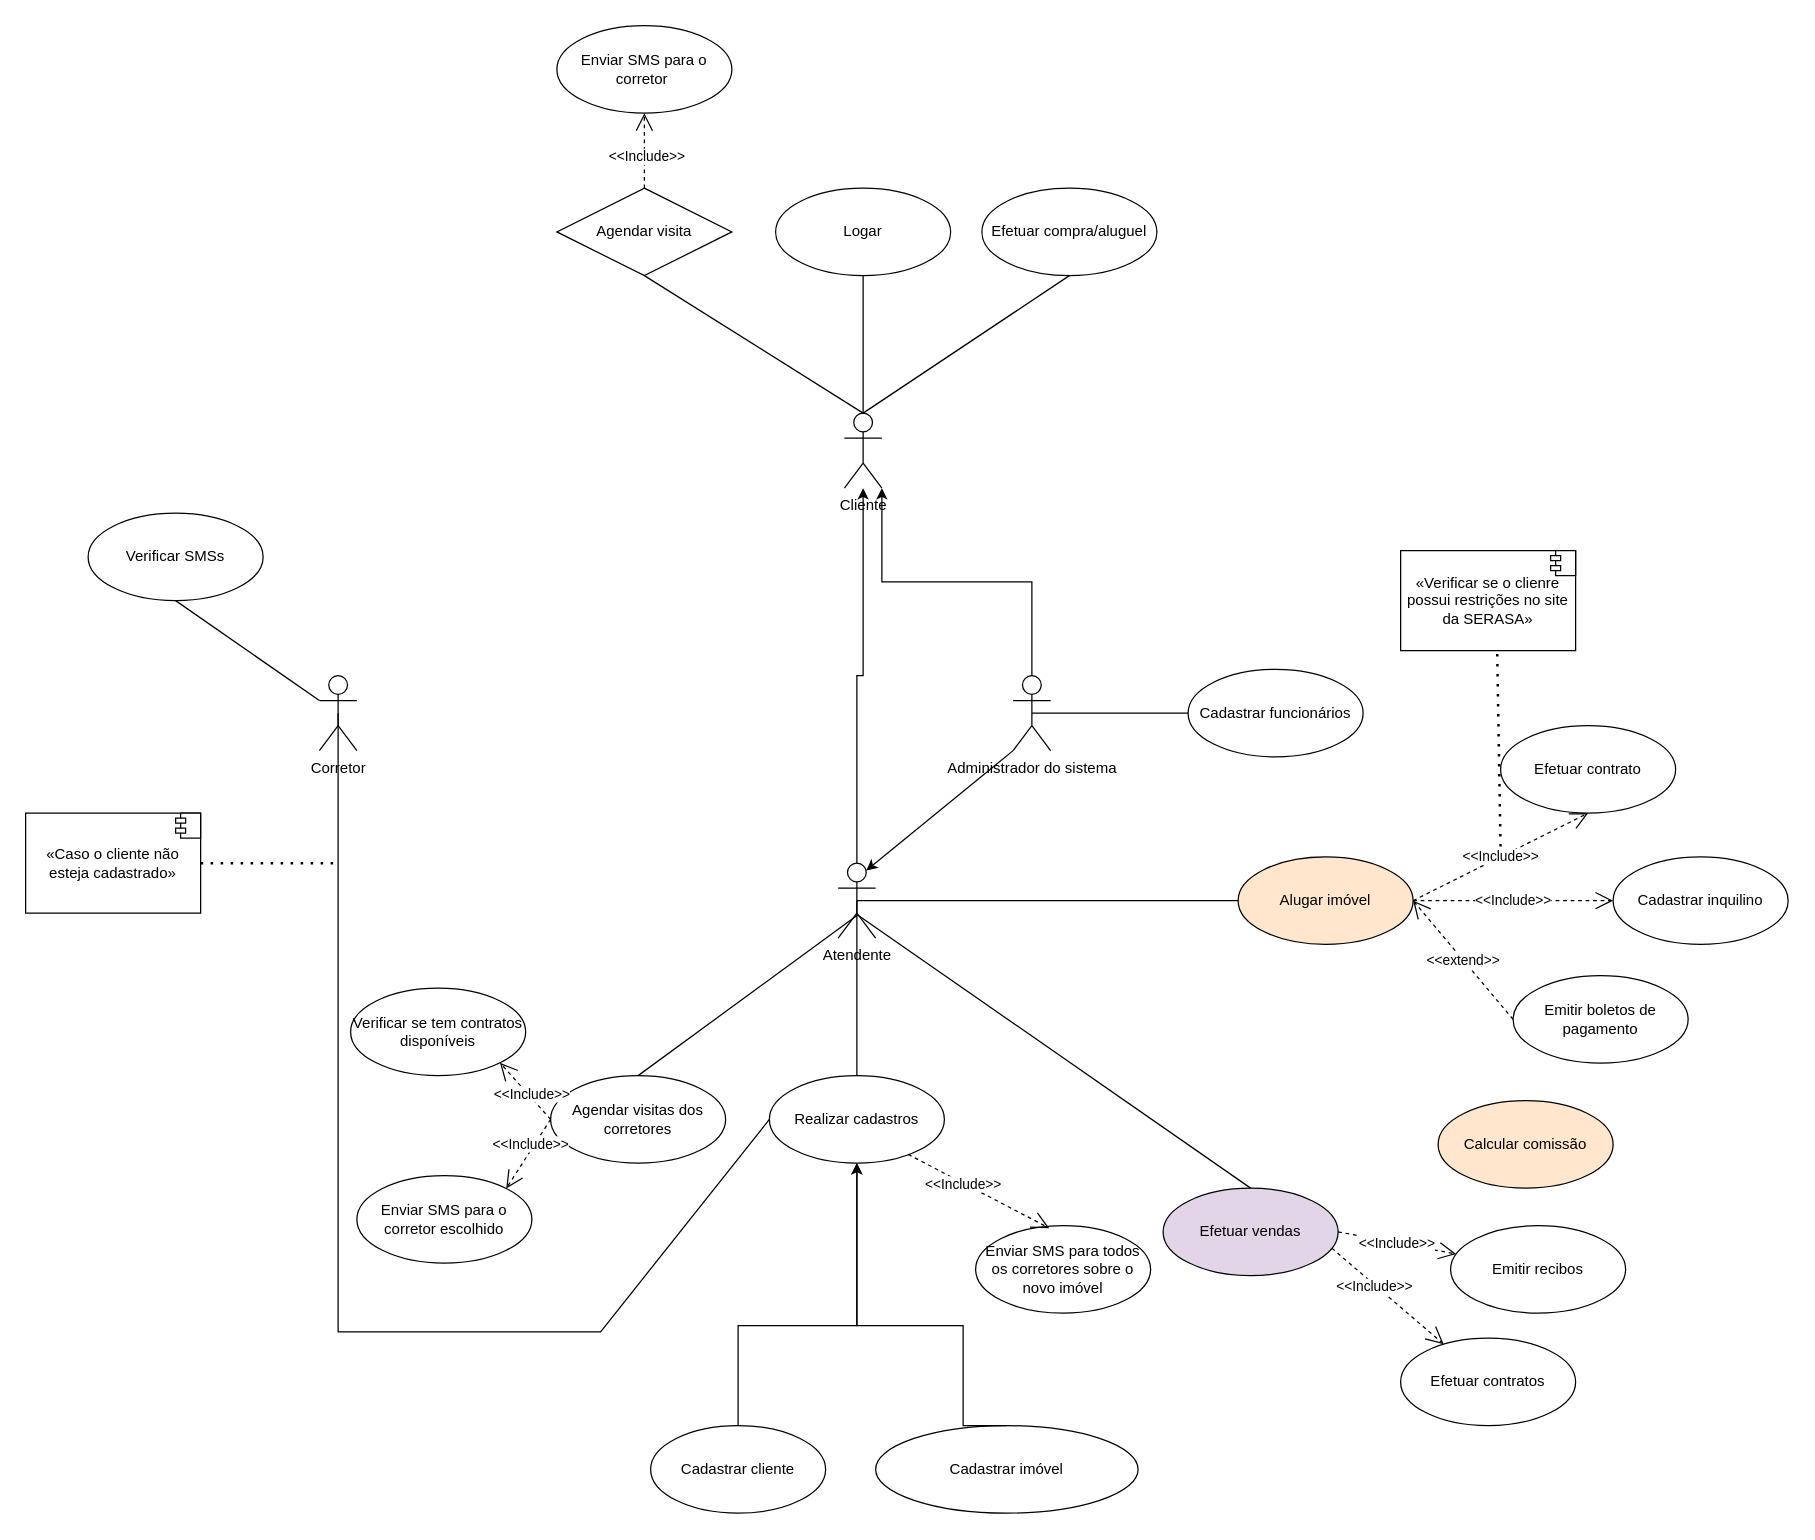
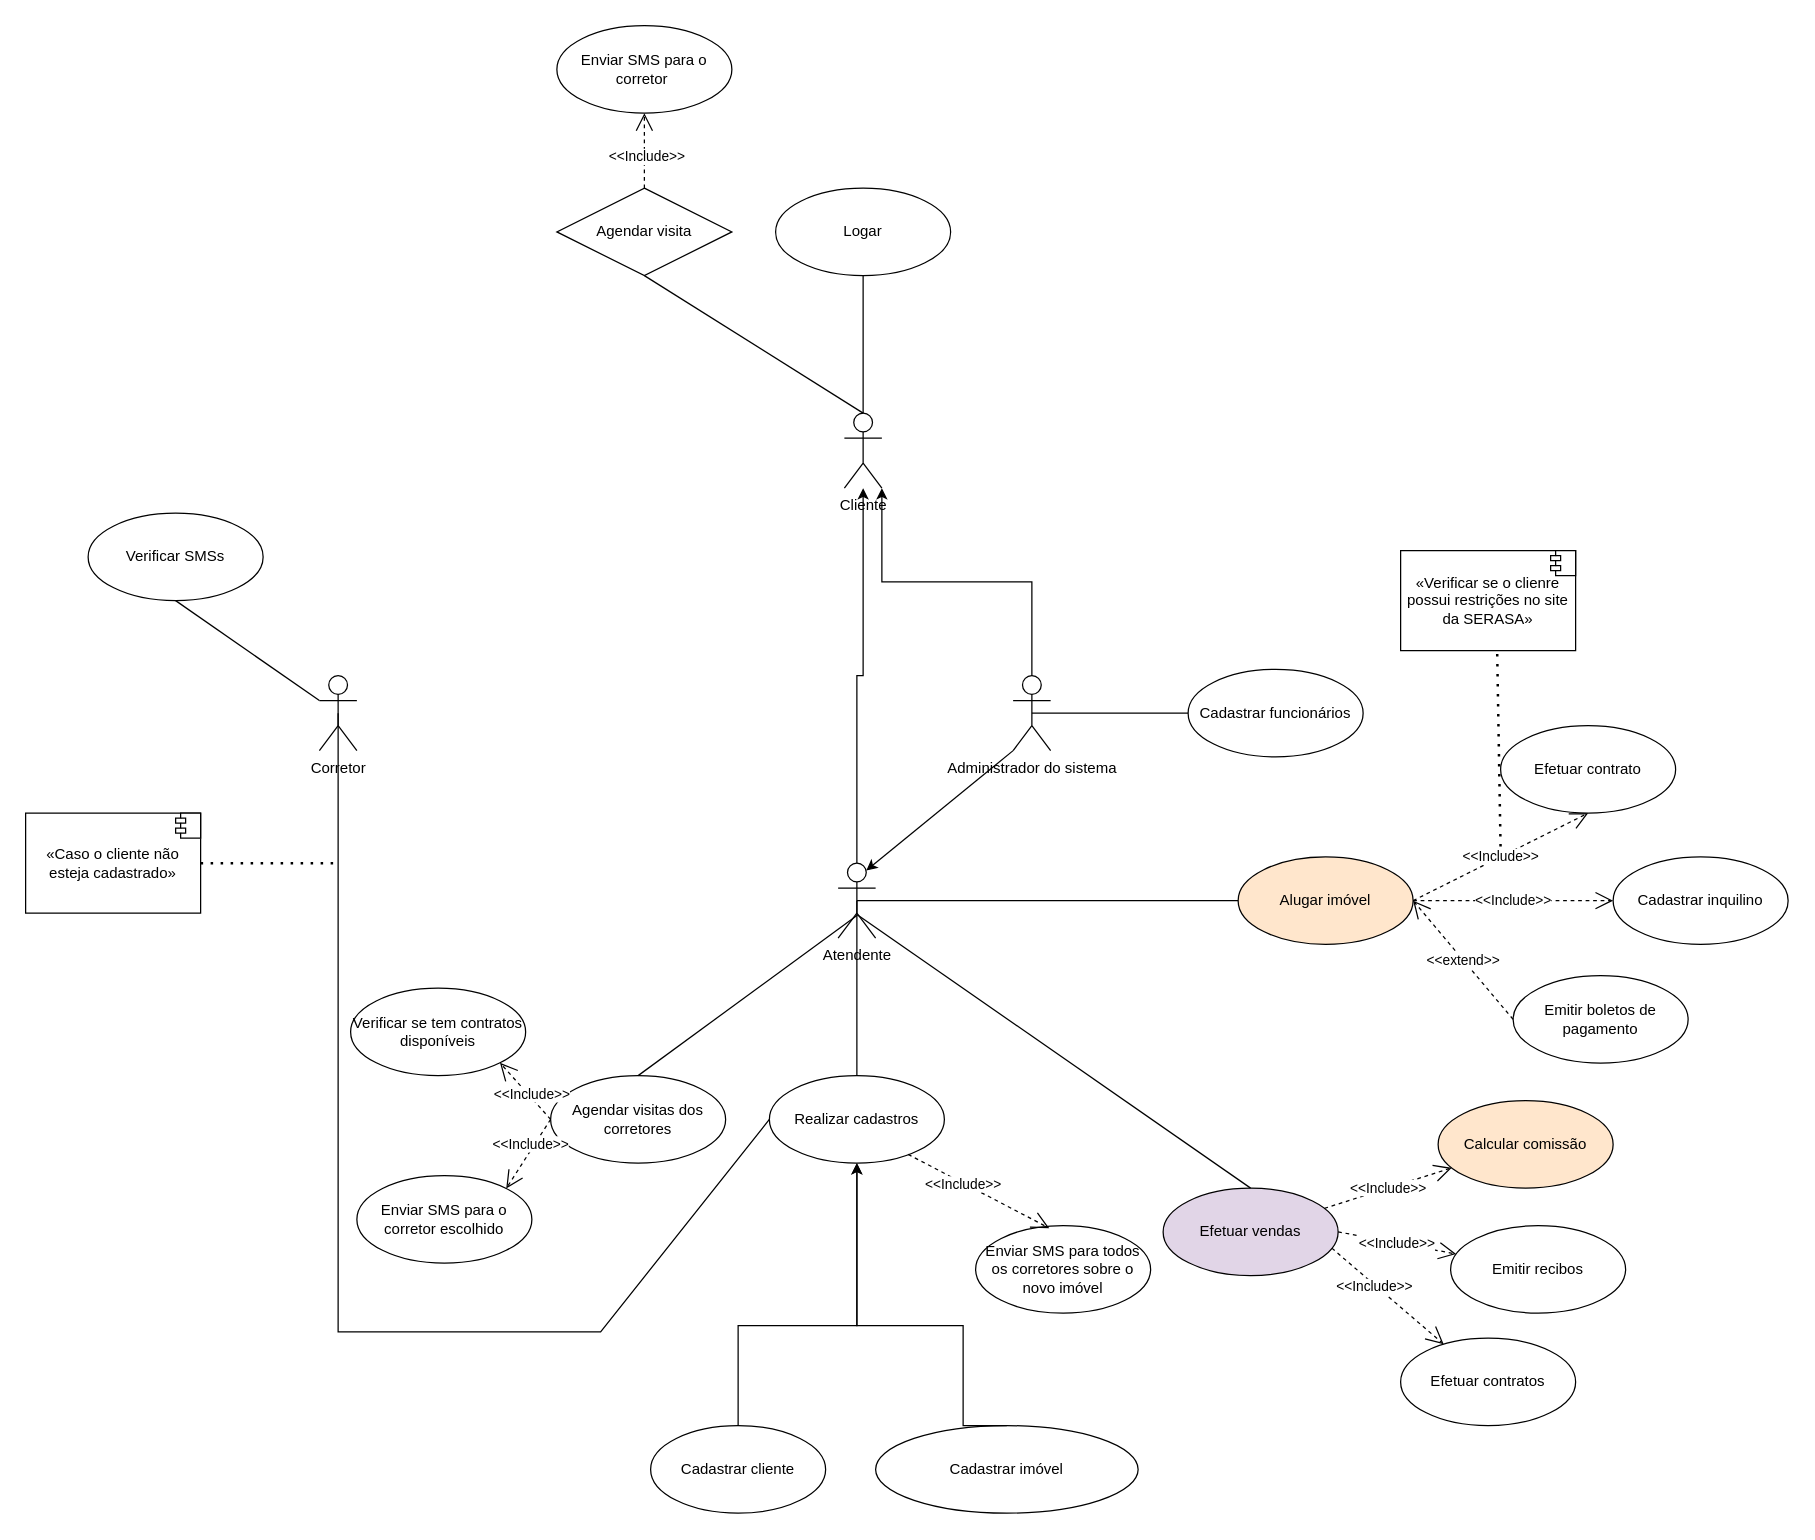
(1069, 232) -> none
(968, 344) -> none
none -> (1364, 1196)
